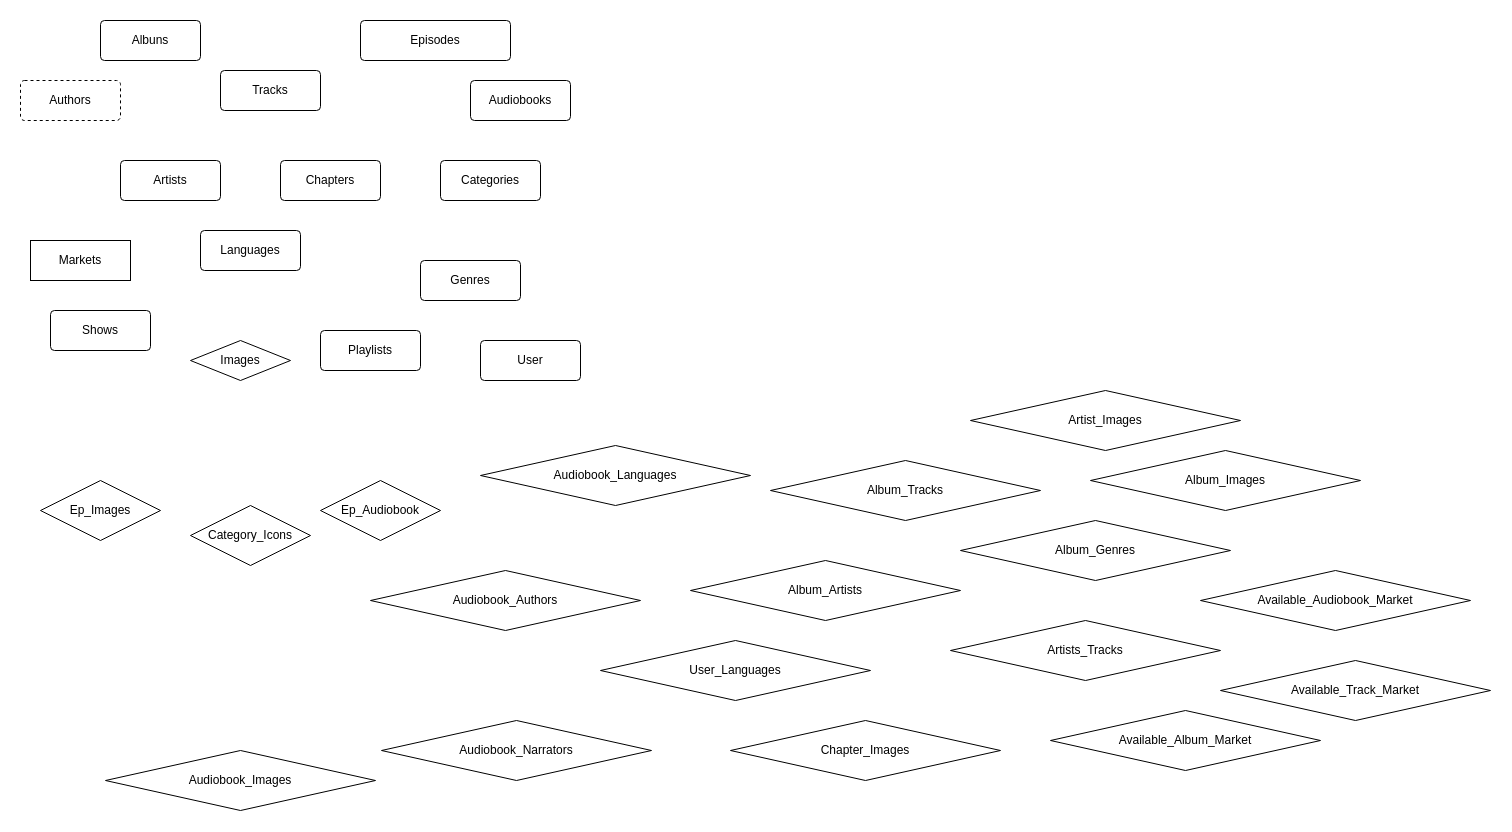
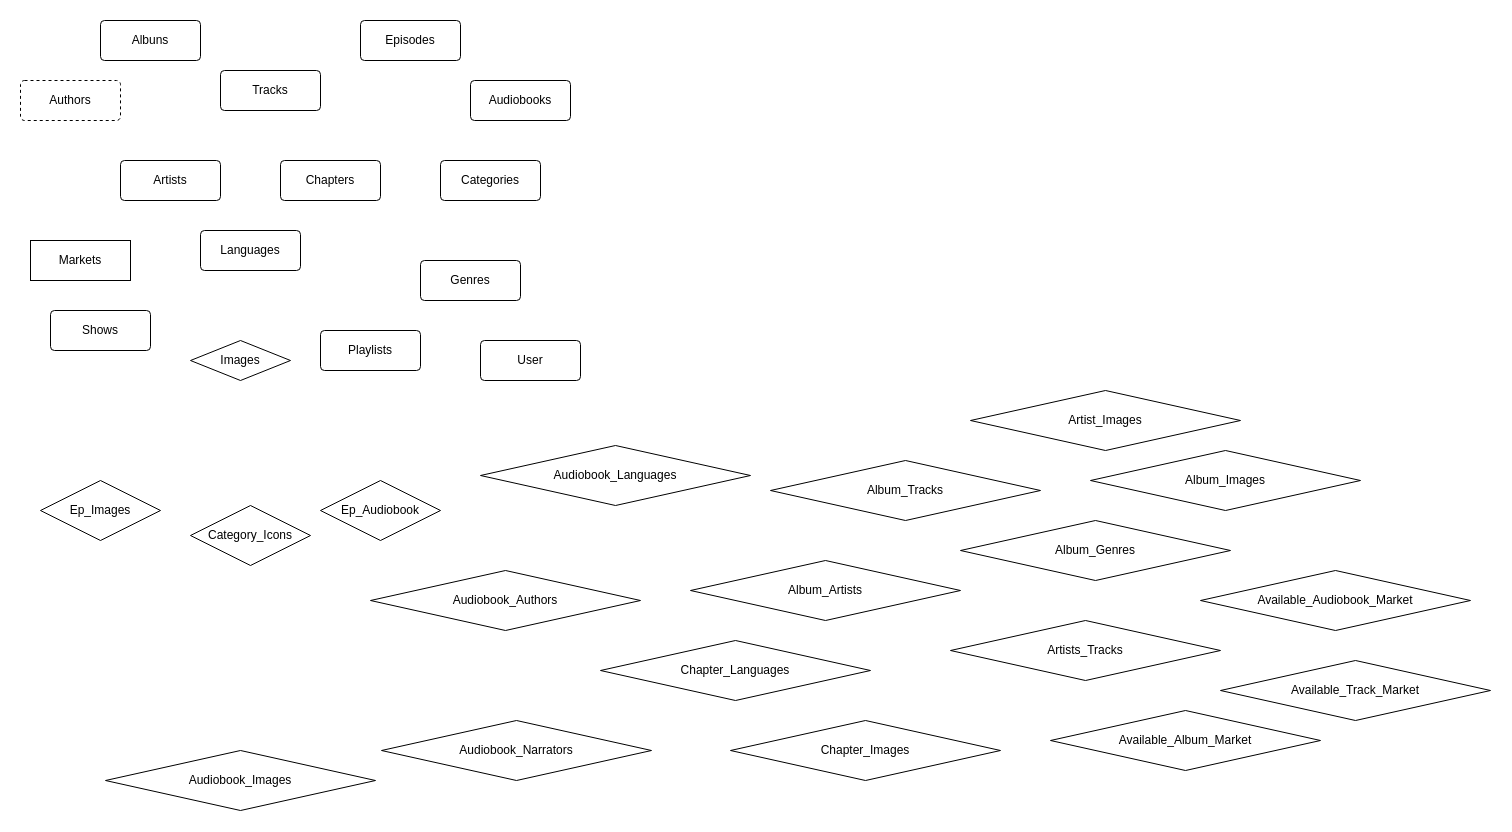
(436, 41) -> (411, 41)
(736, 671) -> (736, 671)
